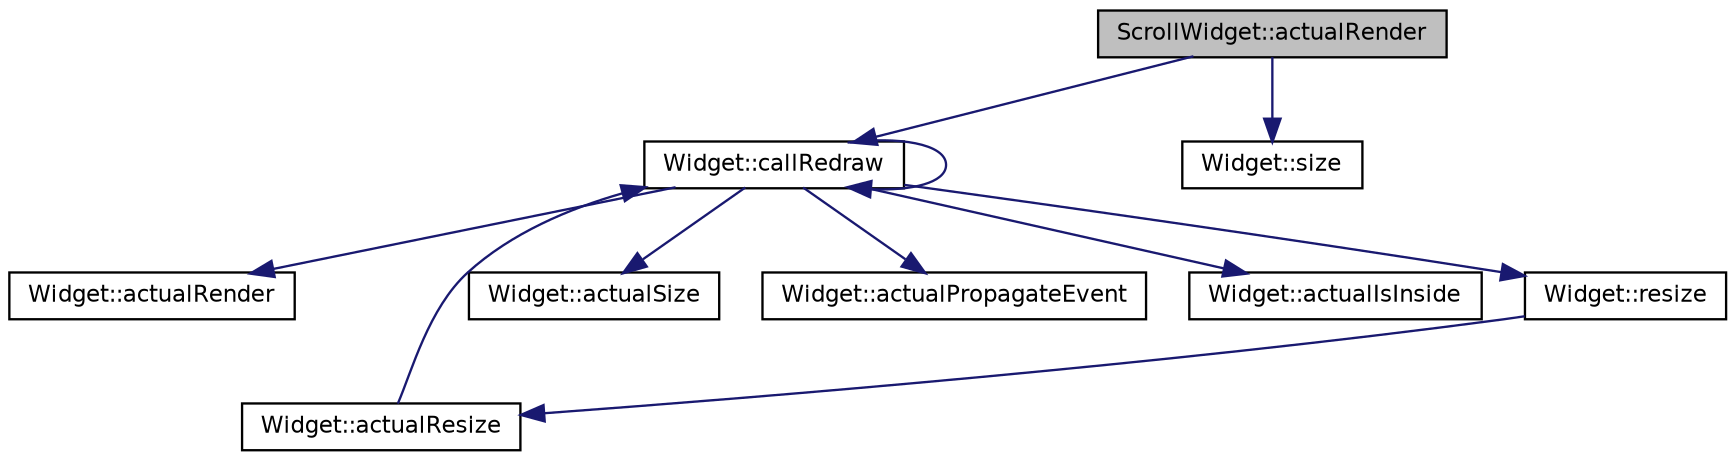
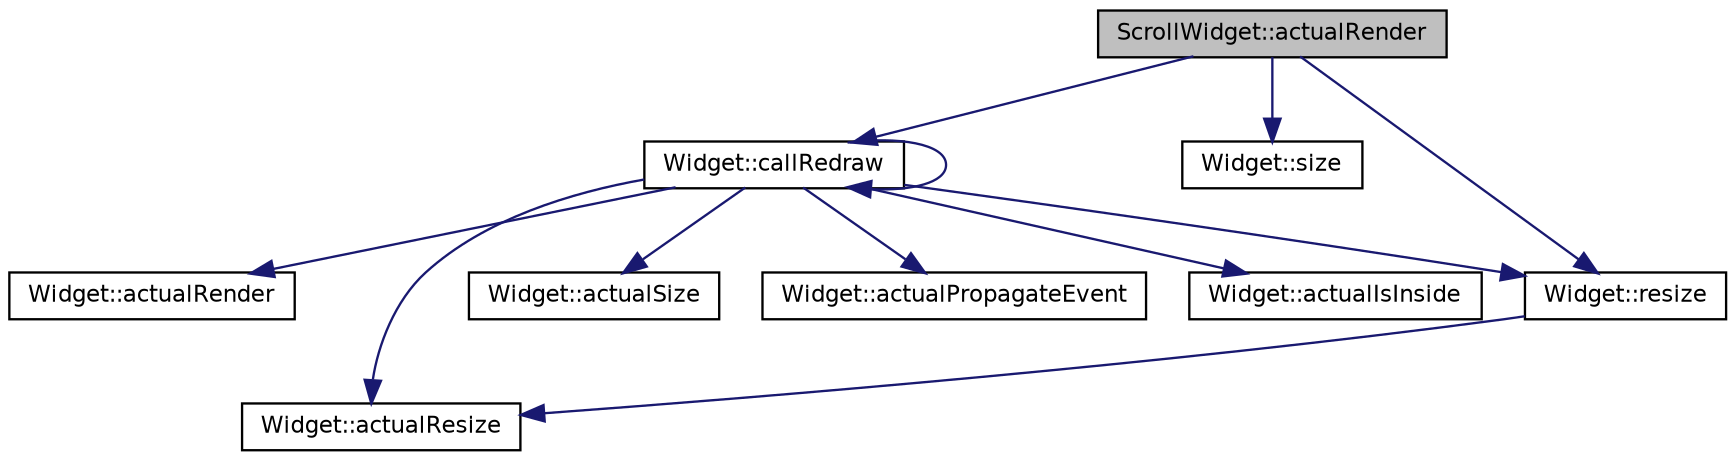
none -> (1439, 158)
(478, 264) -> (459, 247)
